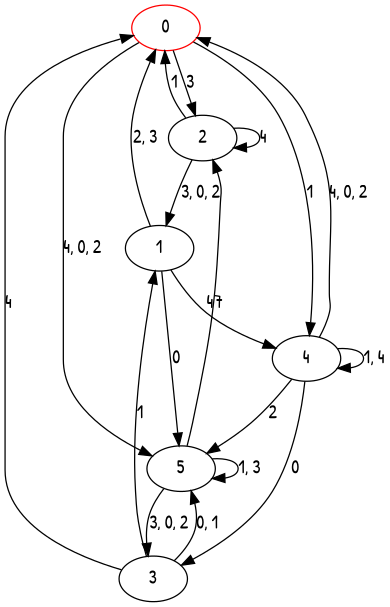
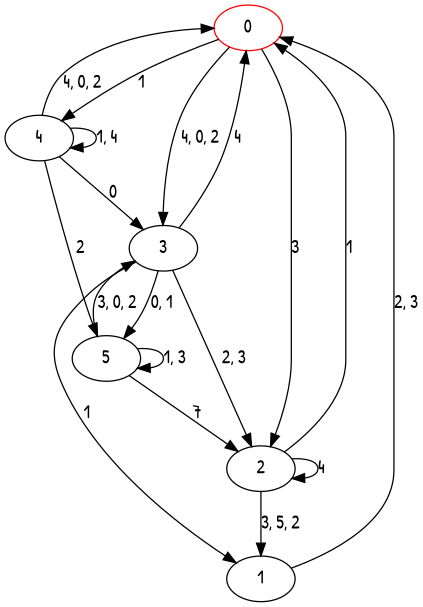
(201, 193) -> (281, 524)
(63, 248) -> (178, 122)
(203, 310) -> none
(170, 352) -> none
none -> (210, 353)
